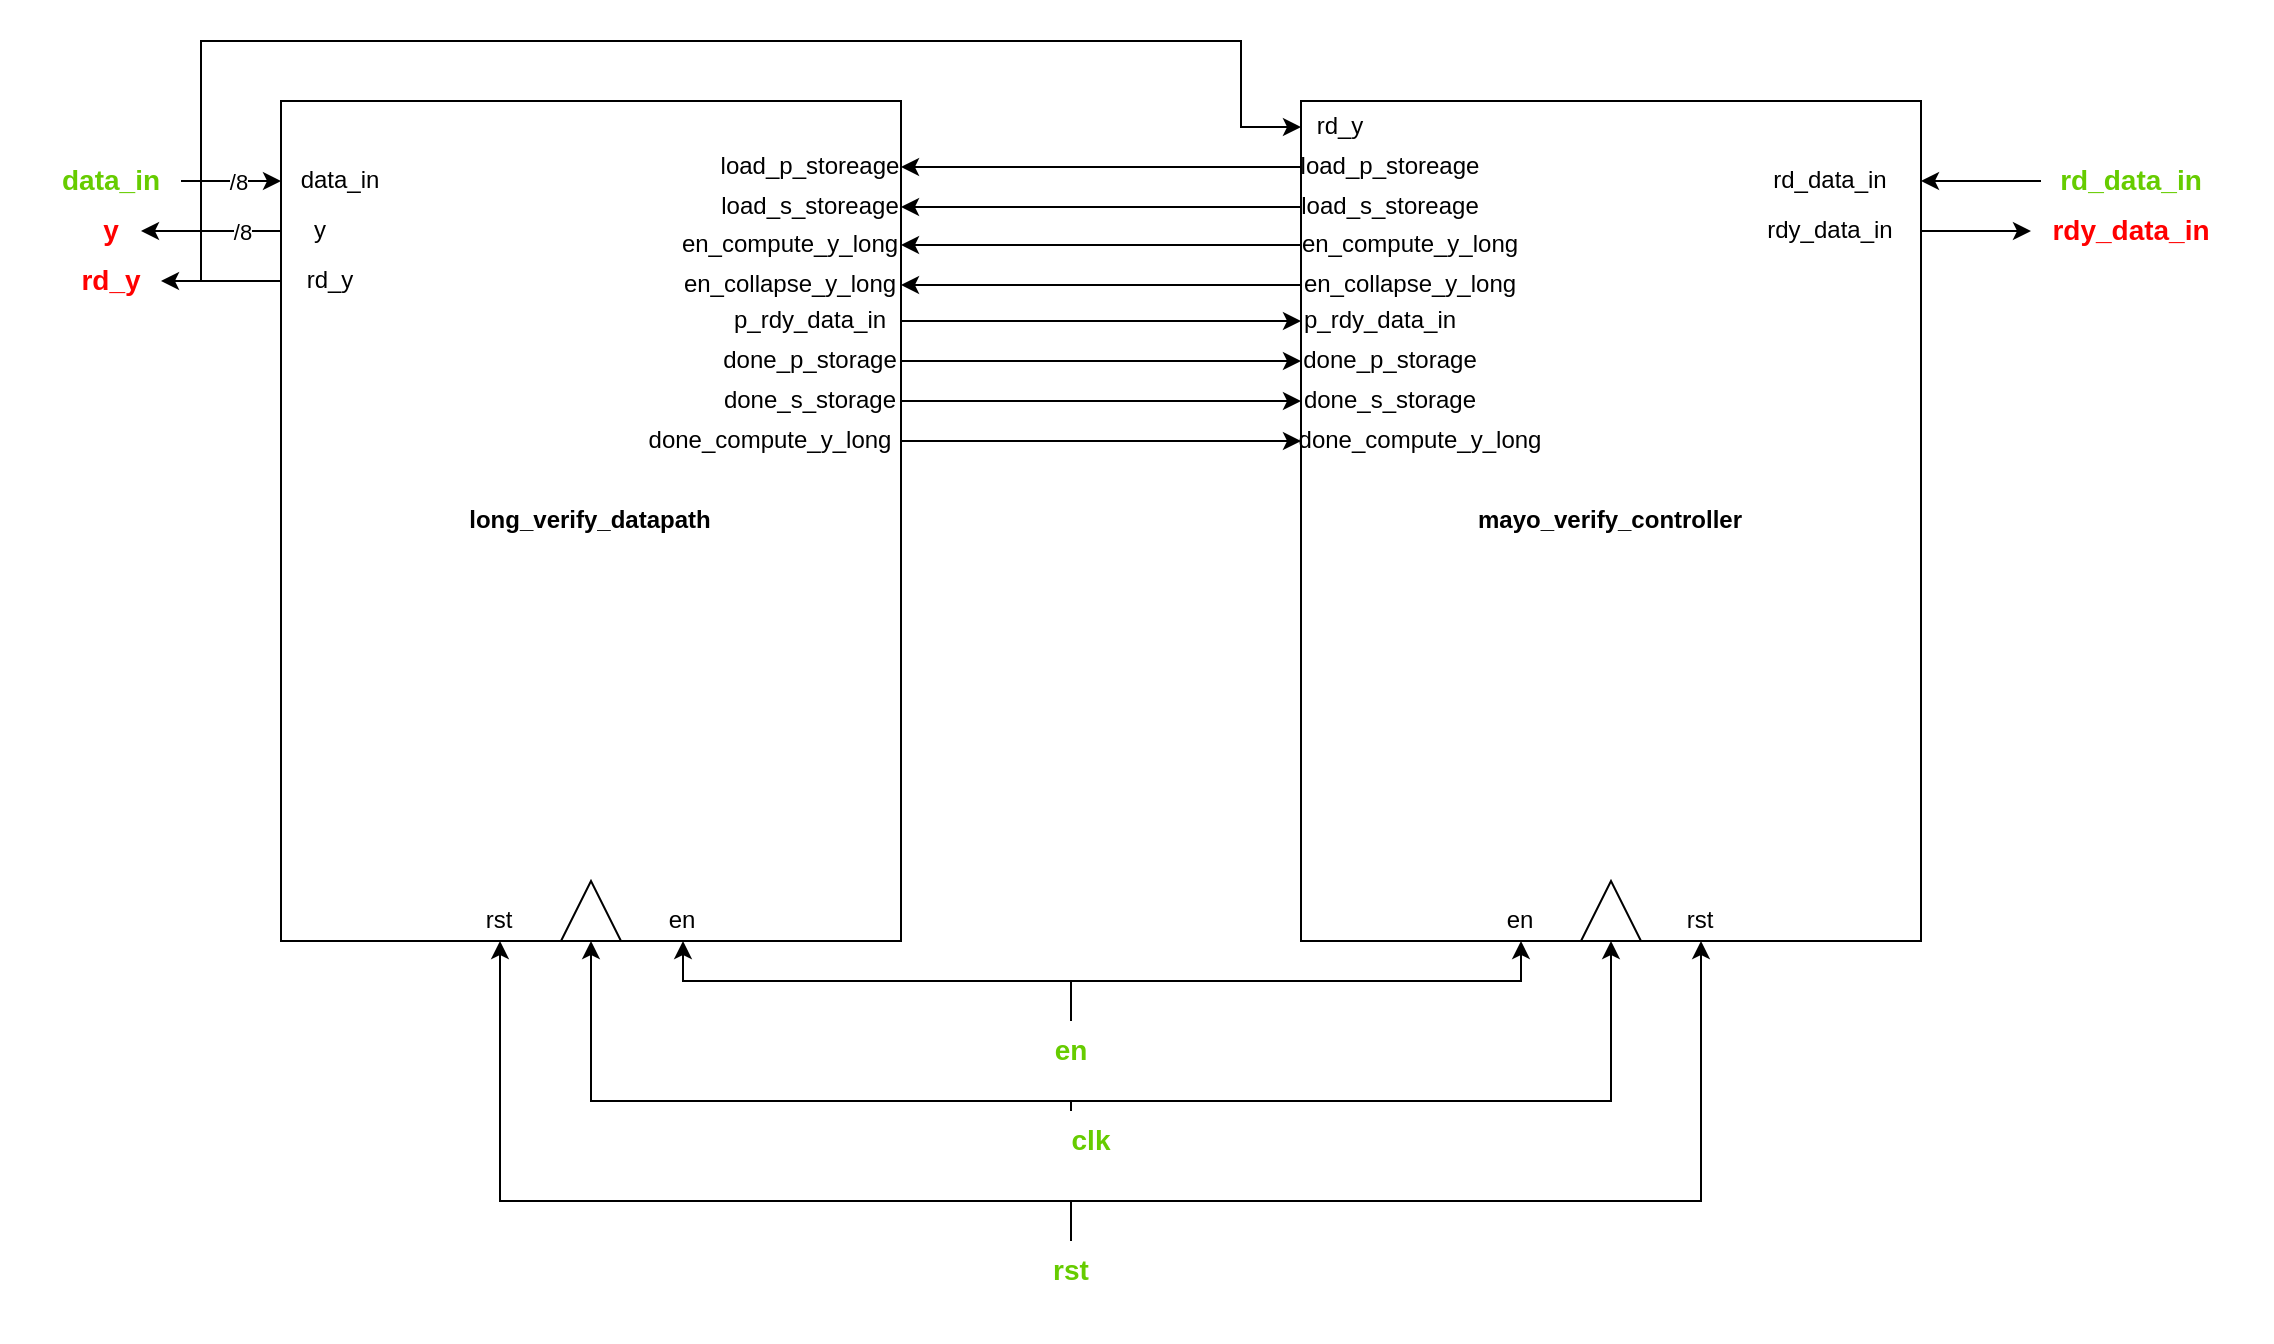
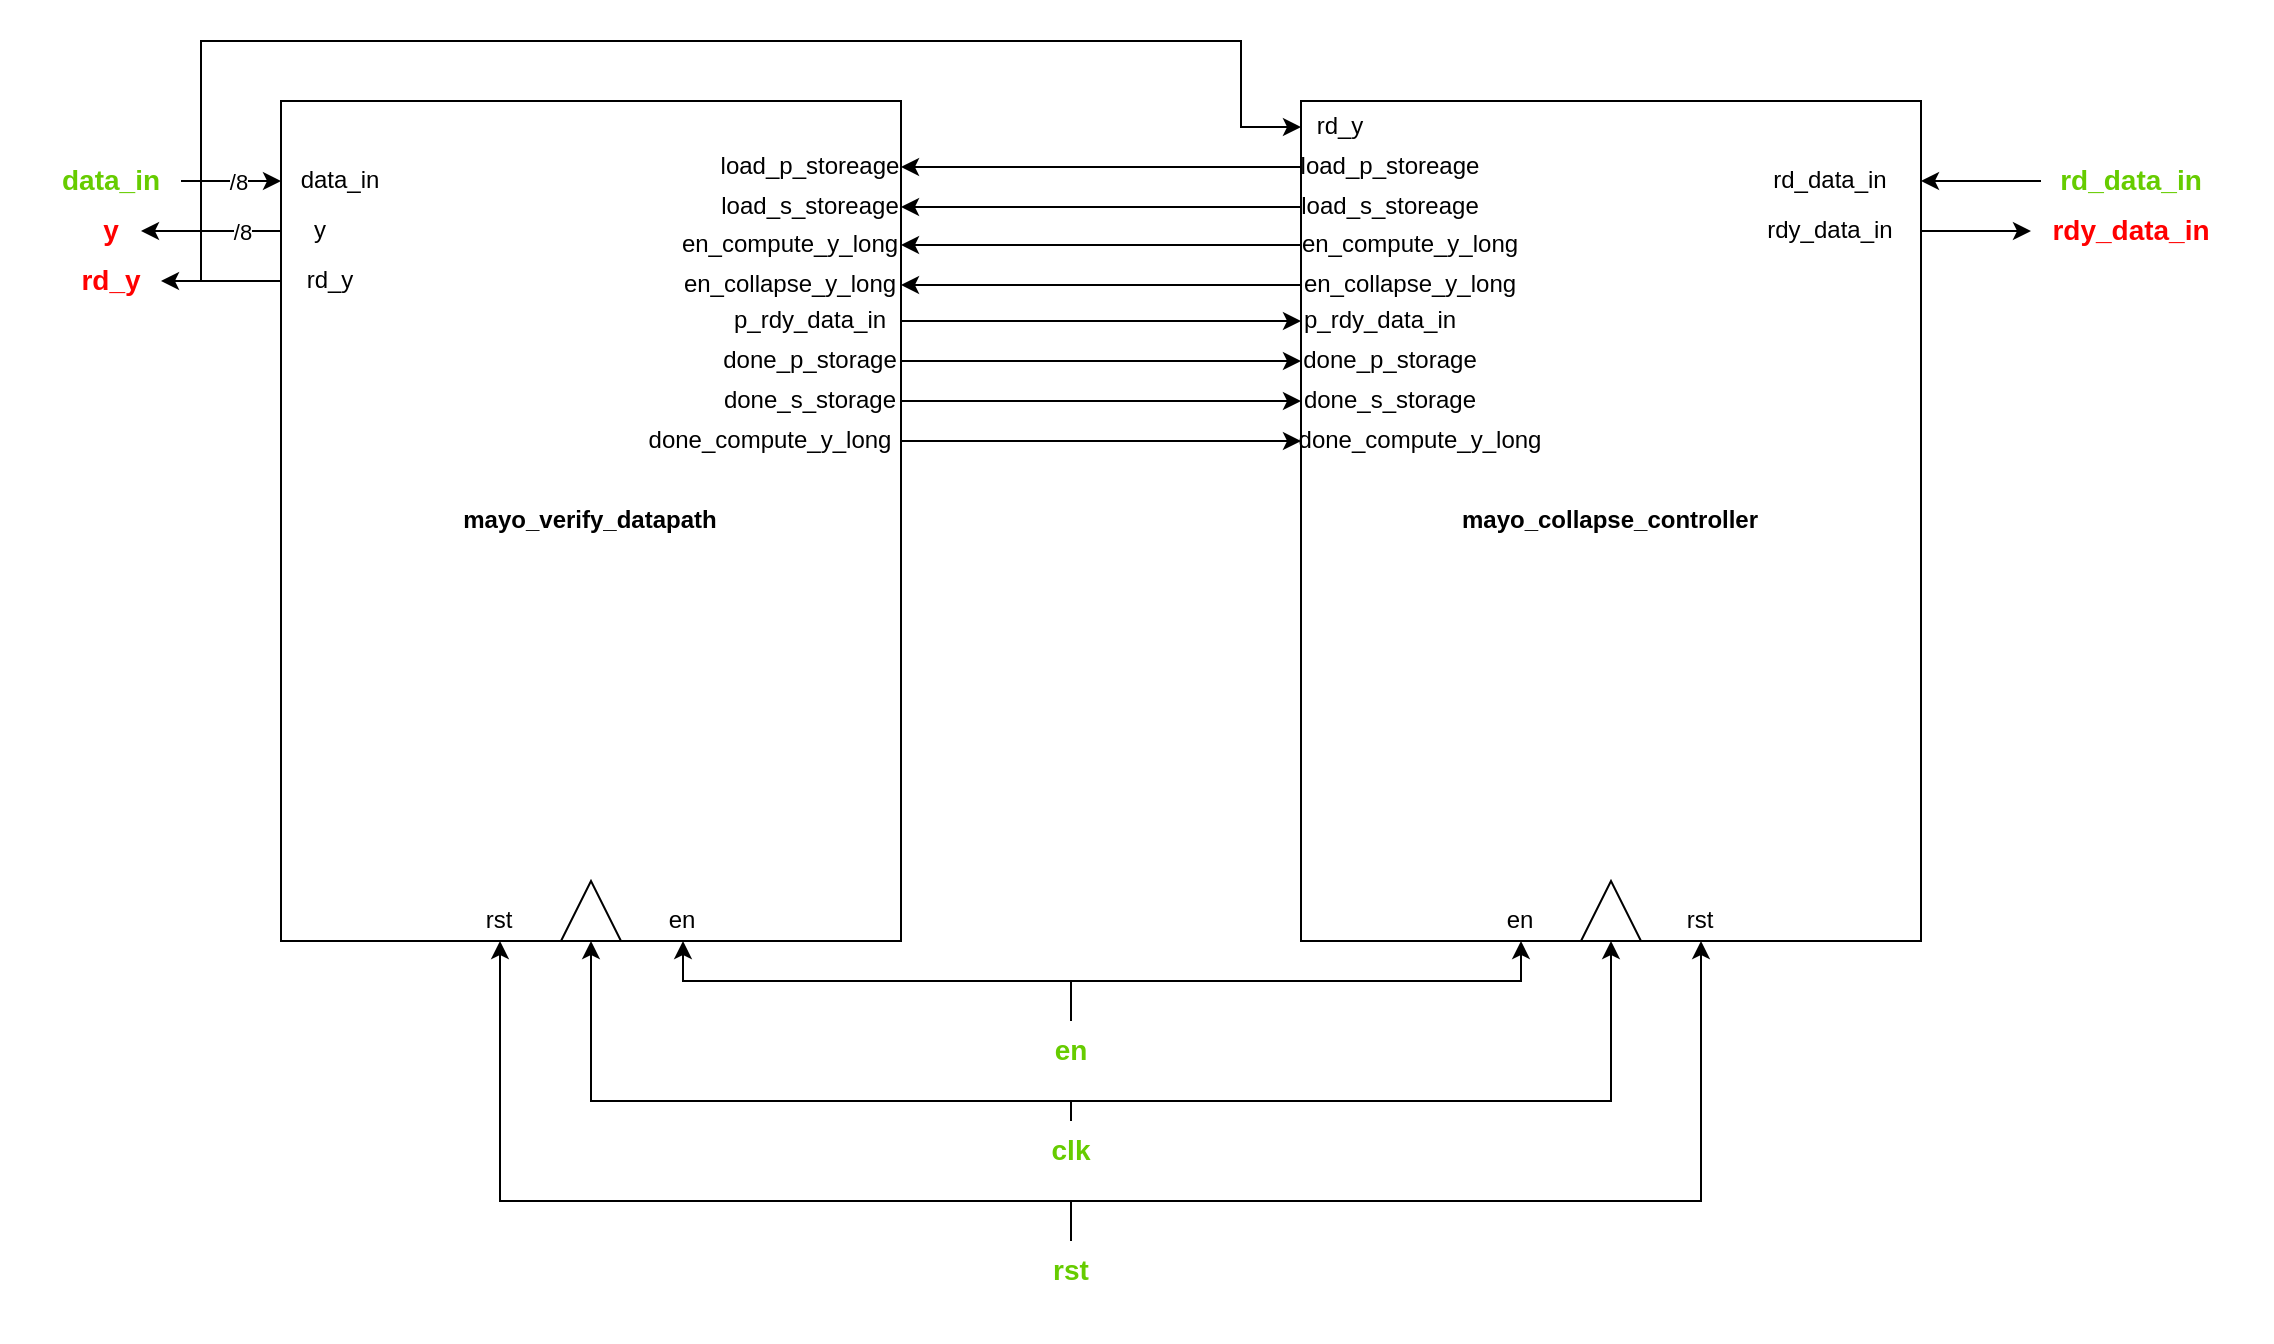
(591, 521) -> (591, 521)
(1611, 521) -> (1611, 521)
(1091, 1141) -> (1071, 1151)
